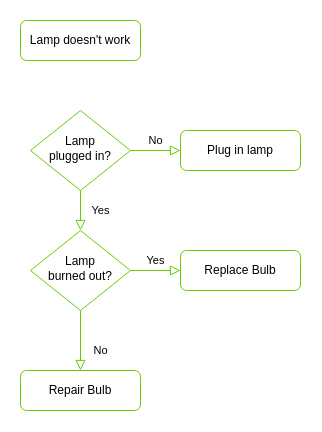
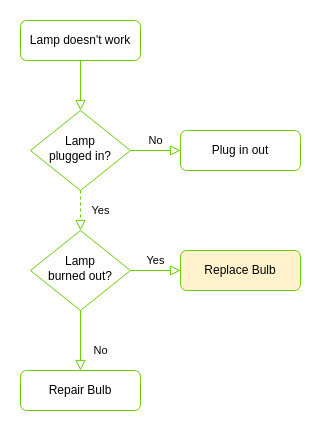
none -> (81, 80)
(241, 151) -> (241, 151)
(81, 206) -> (81, 206)
(241, 271) -> (241, 271)
